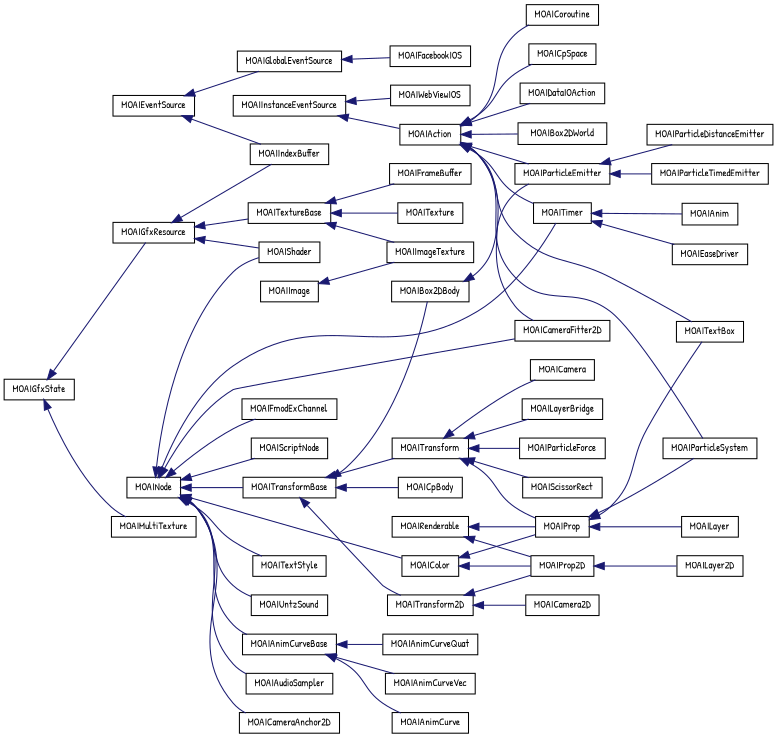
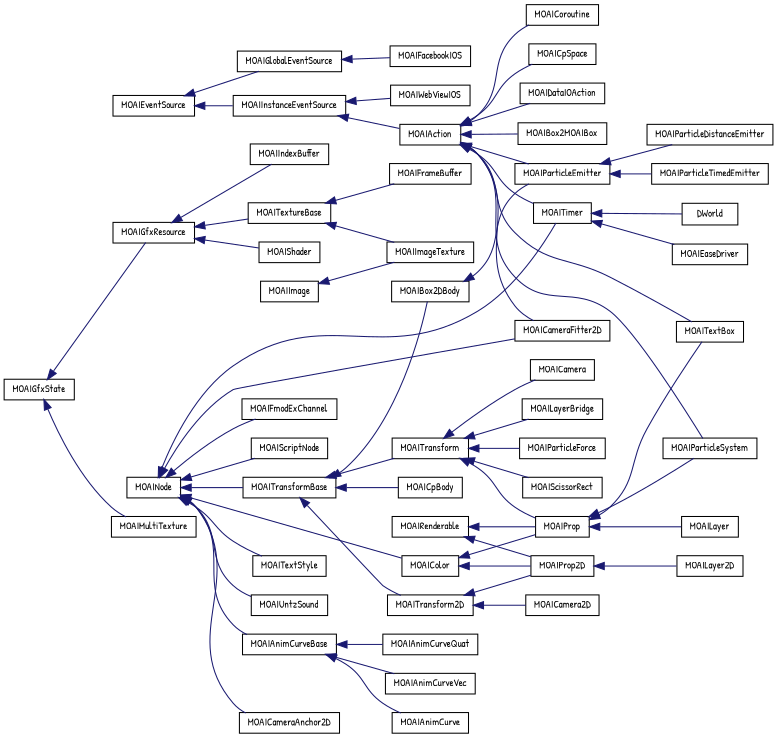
(226, 132) -> (219, 106)
(562, 134) -> (562, 134)
(430, 213) -> none
(710, 214) -> (710, 214)
(185, 349) -> none
(289, 684) -> none
